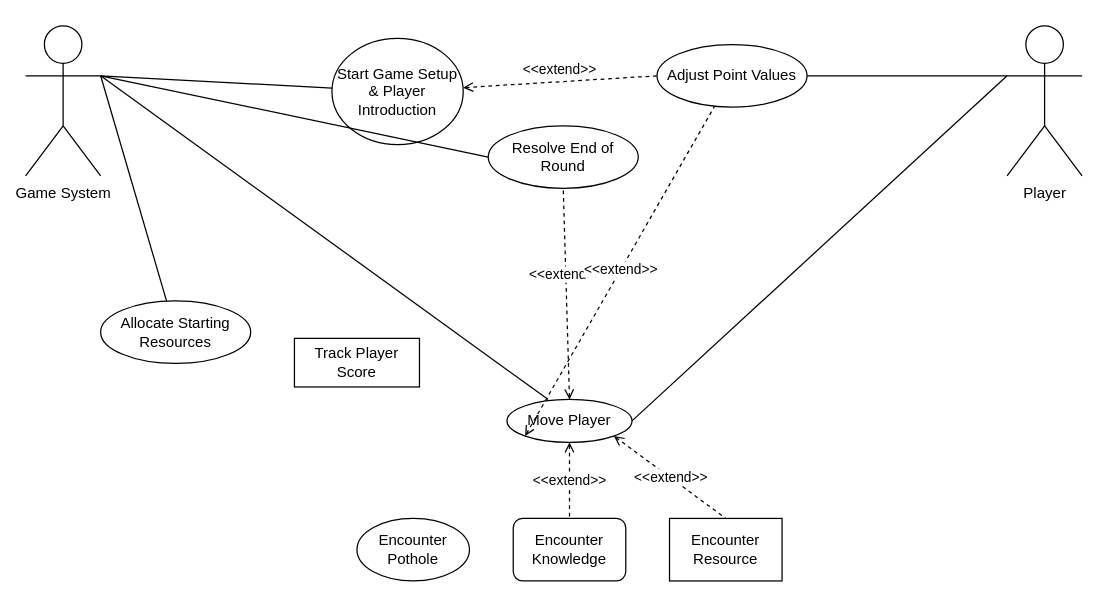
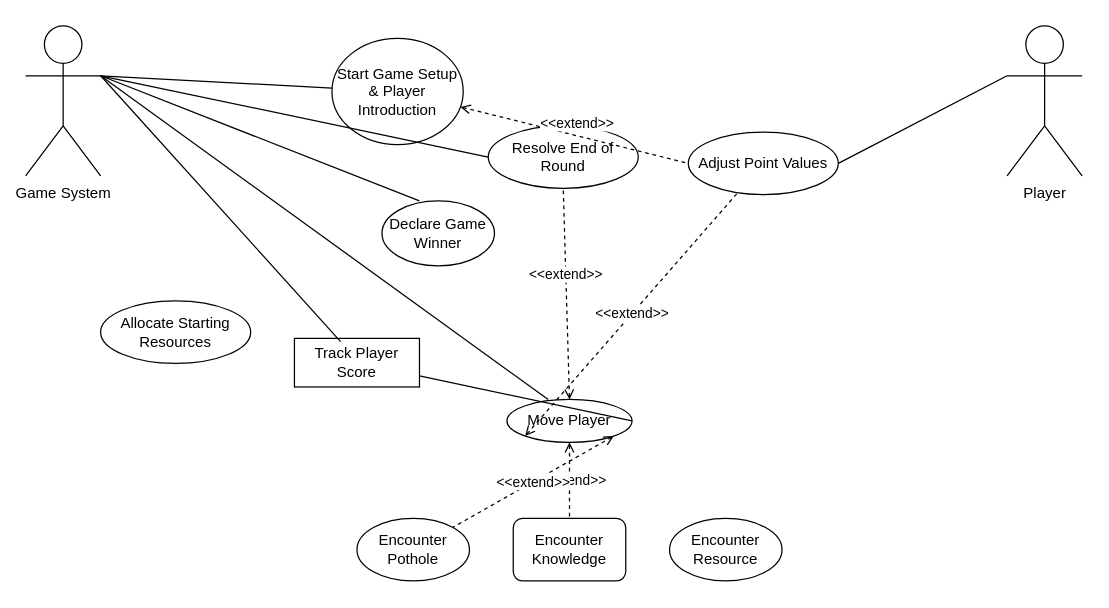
(732, 76) -> (763, 163)
none -> (264, 140)
(134, 190) -> (224, 213)
none -> (438, 233)
(818, 249) -> (526, 398)
(693, 494) -> (532, 482)
(726, 549) -> (726, 549)
